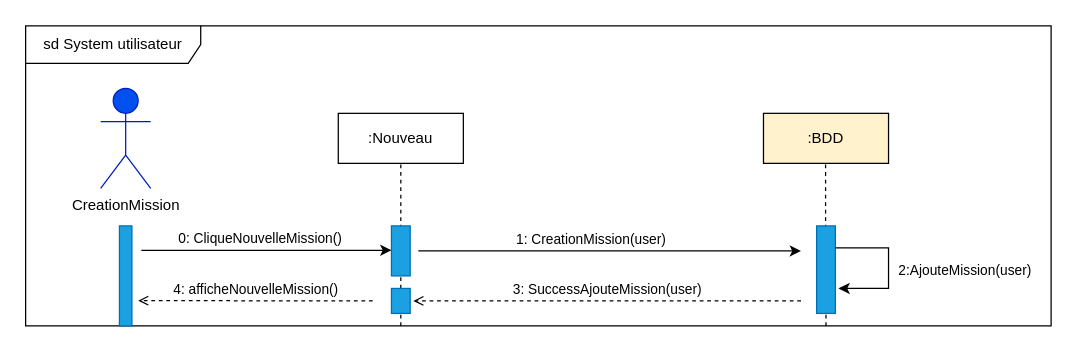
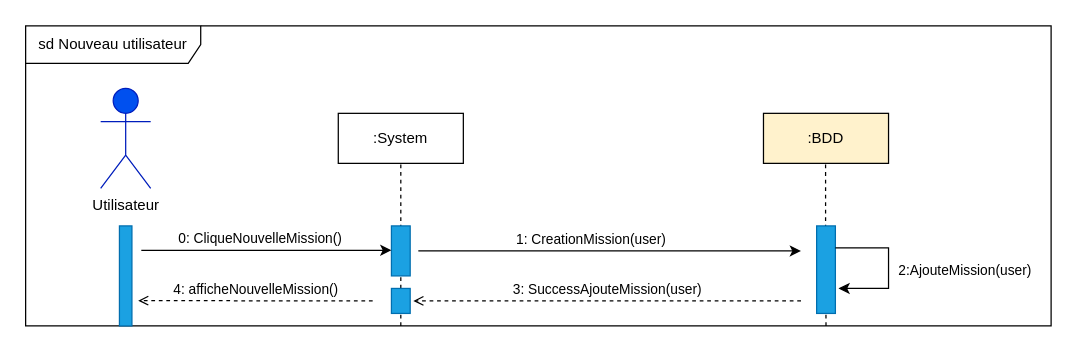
(113, 44) -> (113, 44)
(401, 138) -> (401, 138)
(126, 206) -> (126, 206)
